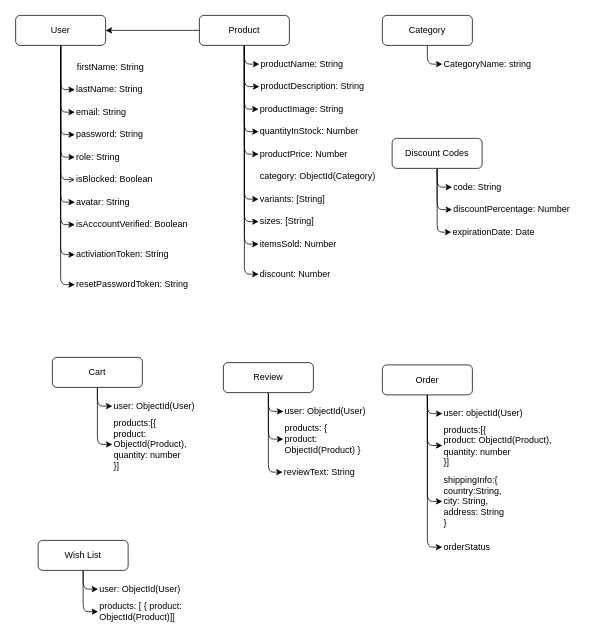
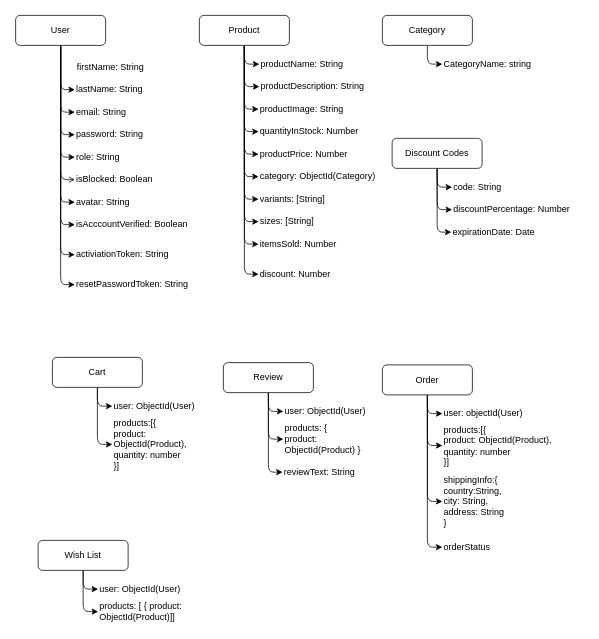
(155, 30) -> (249, 177)
